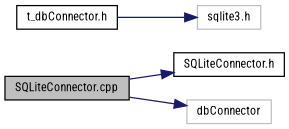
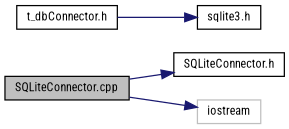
(229, 17) -> (229, 17)
(229, 112) -> (229, 112)
